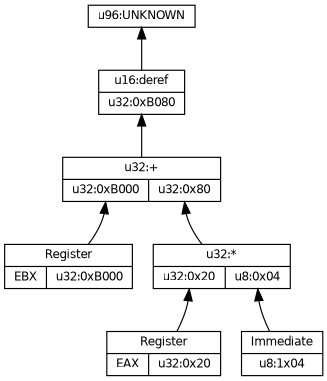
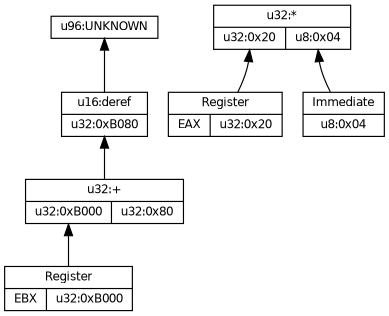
(192, 230) -> none
(282, 364) -> (344, 125)
